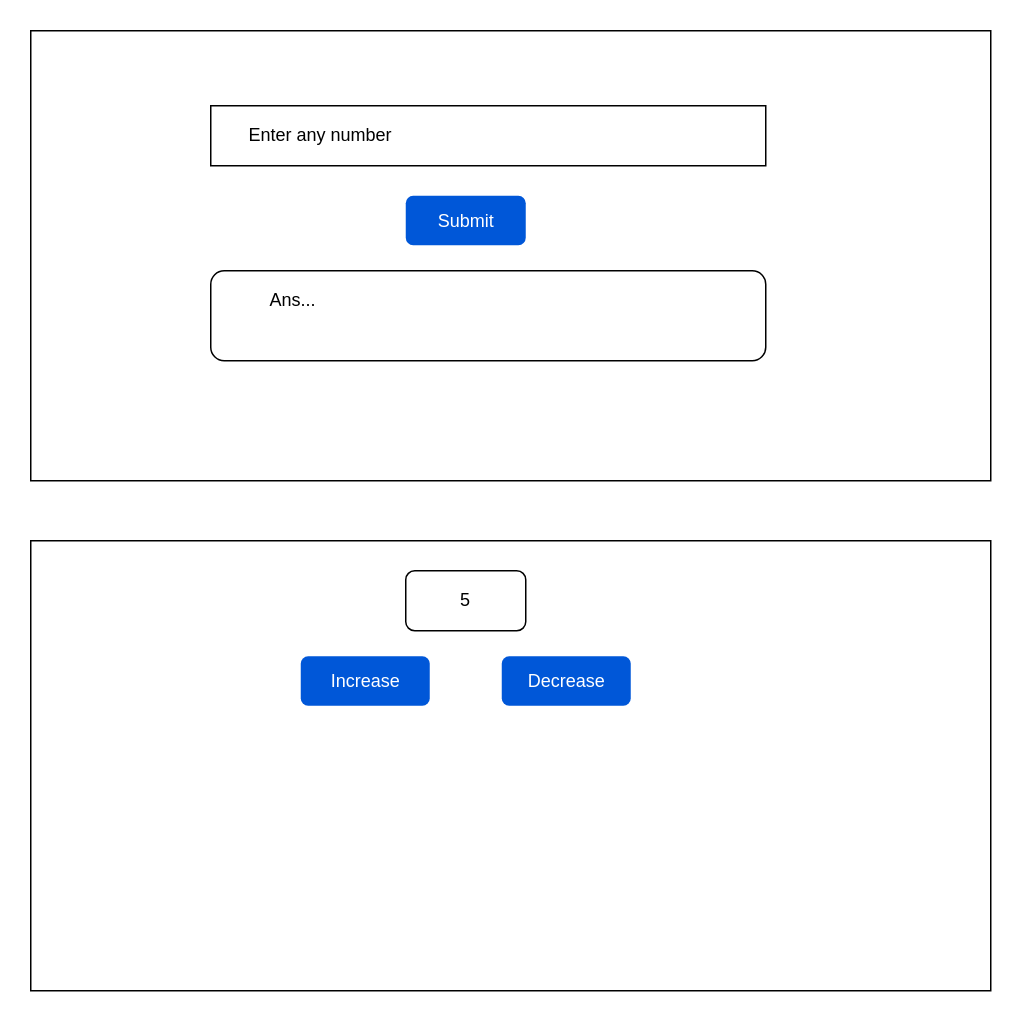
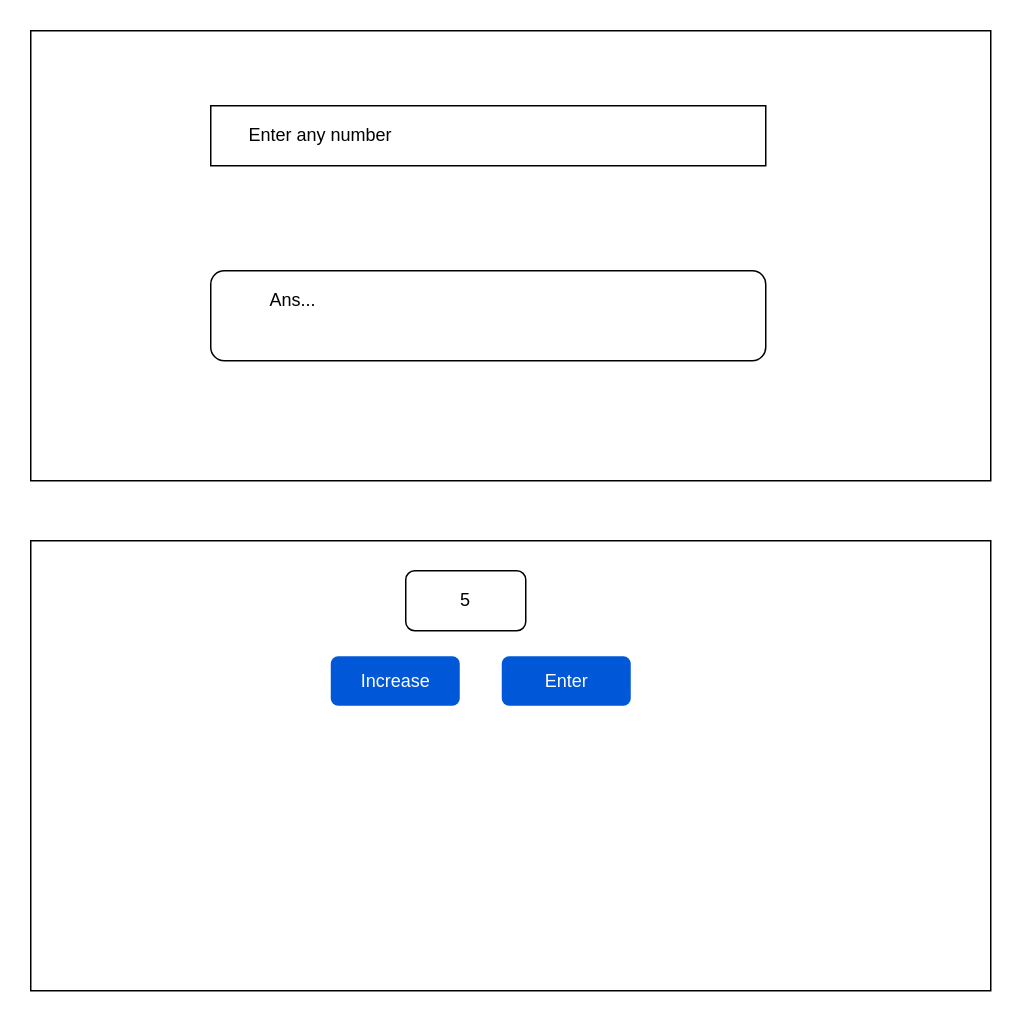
(466, 221) -> none
(365, 681) -> (395, 681)
(567, 682) -> (567, 682)
